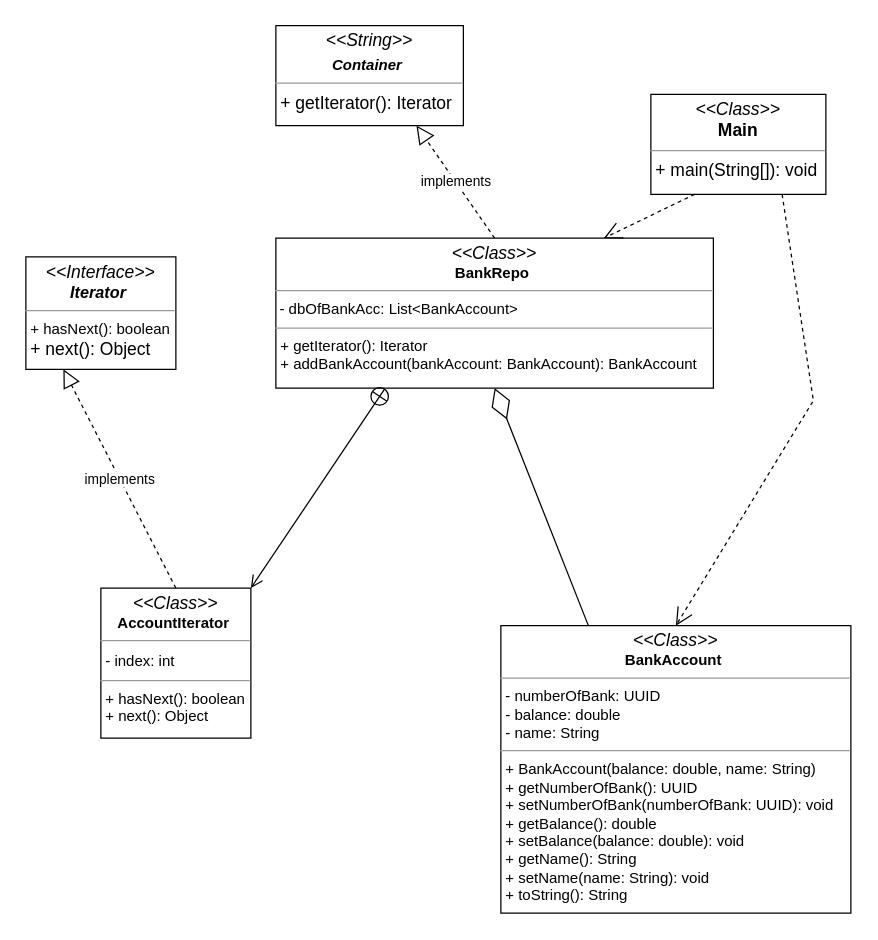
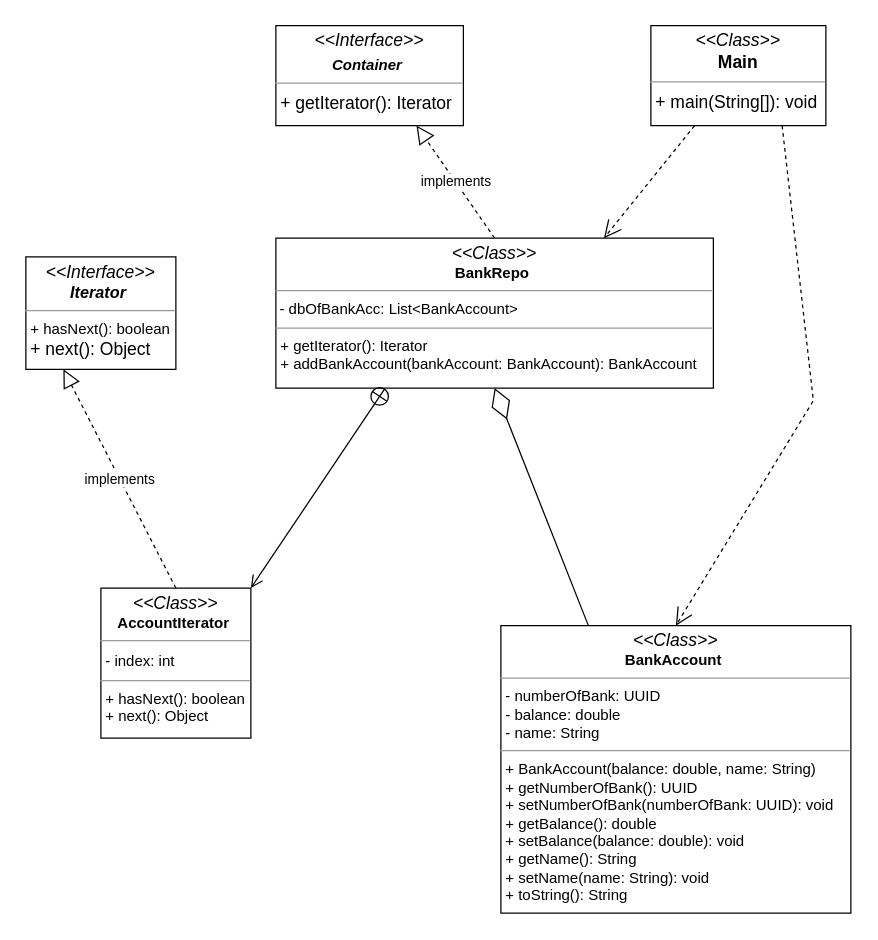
(375, 53) -> (375, 53)
(738, 144) -> (738, 76)
